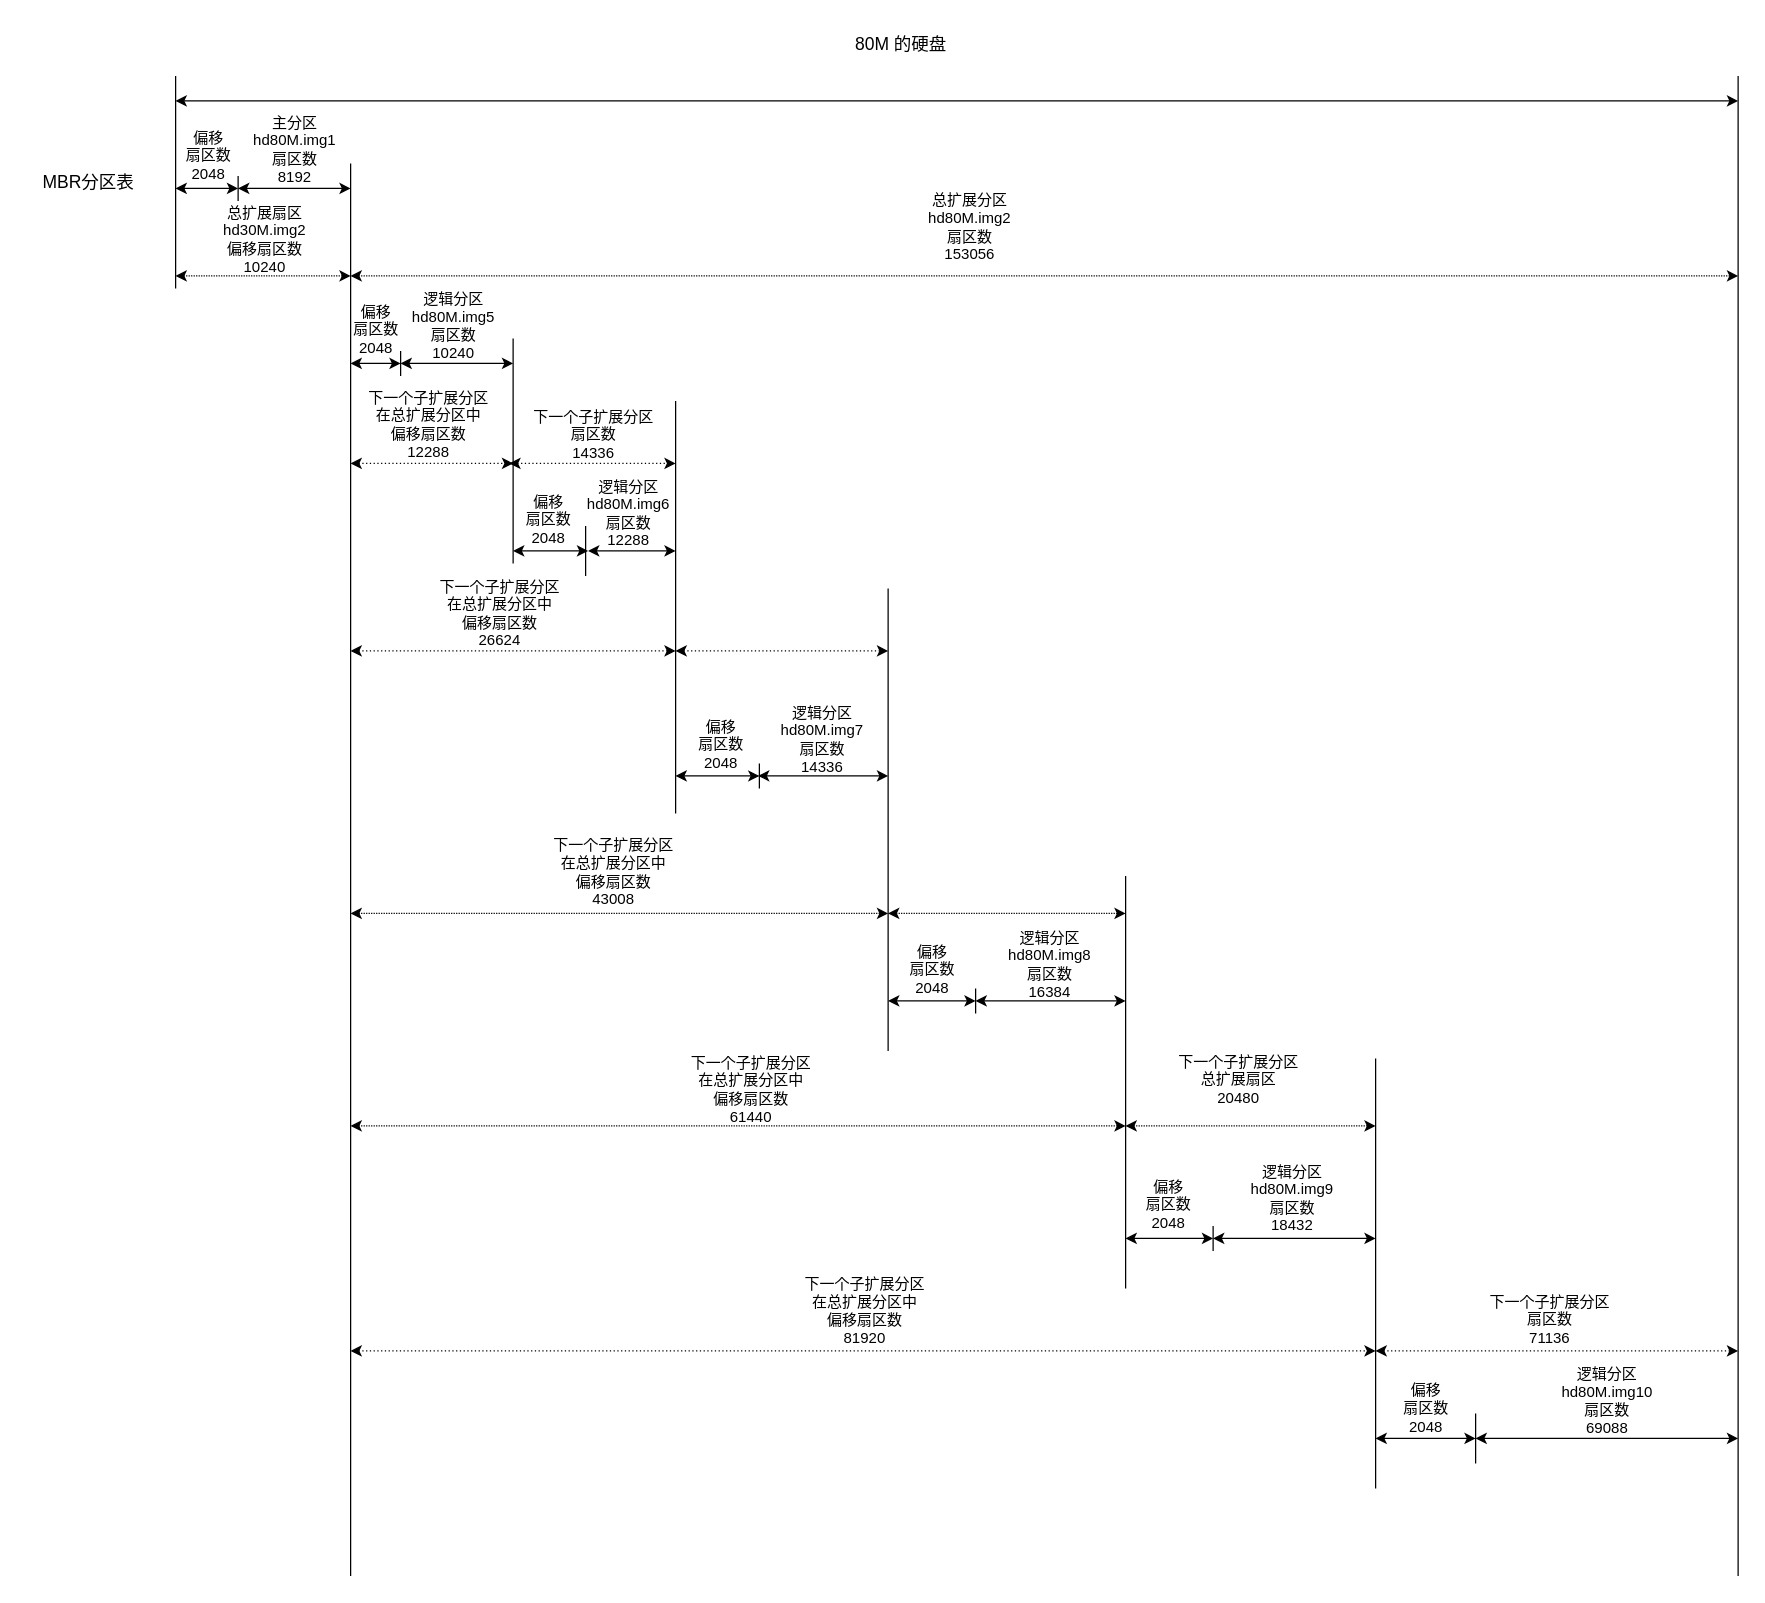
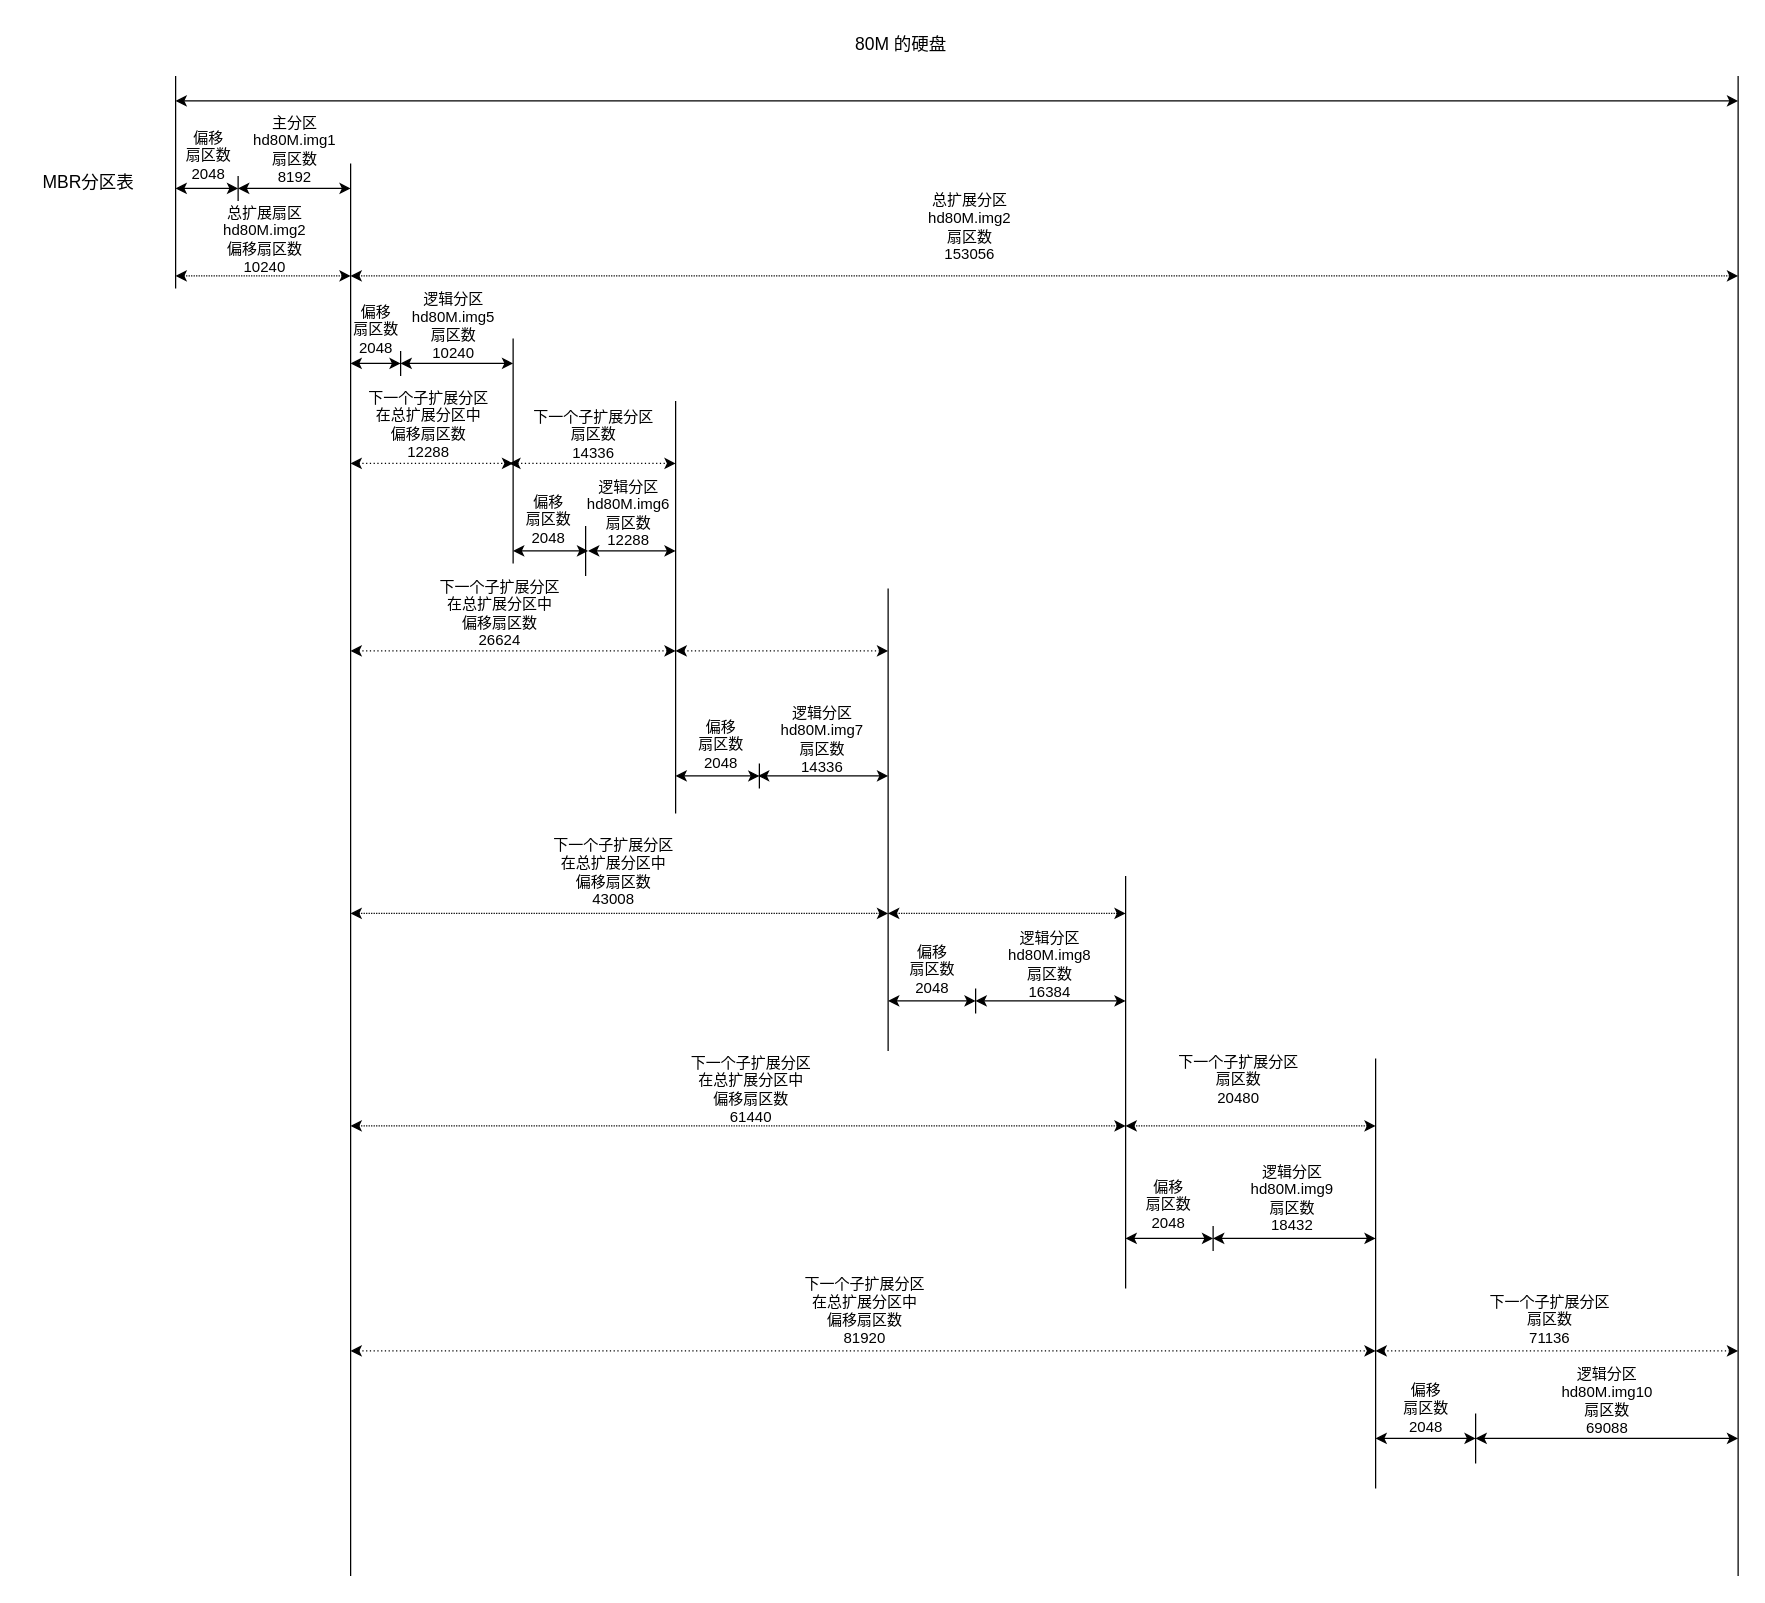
(265, 239) -> (265, 239)
(1239, 1079) -> (1239, 1079)
